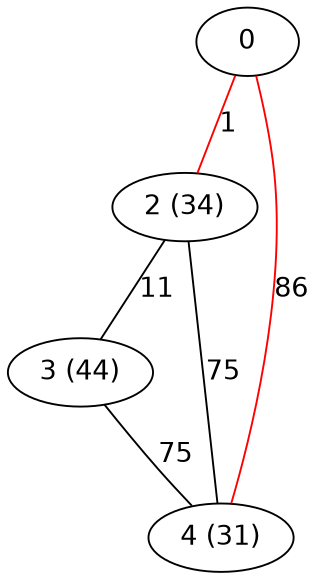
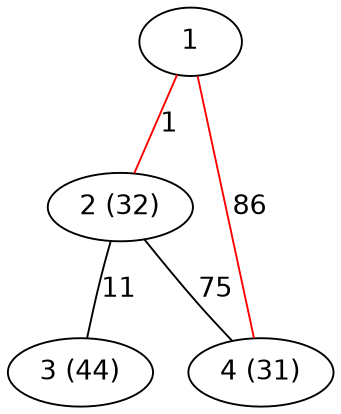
(248, 42) -> (191, 42)
(185, 207) -> (120, 207)
(147, 456) -> none
